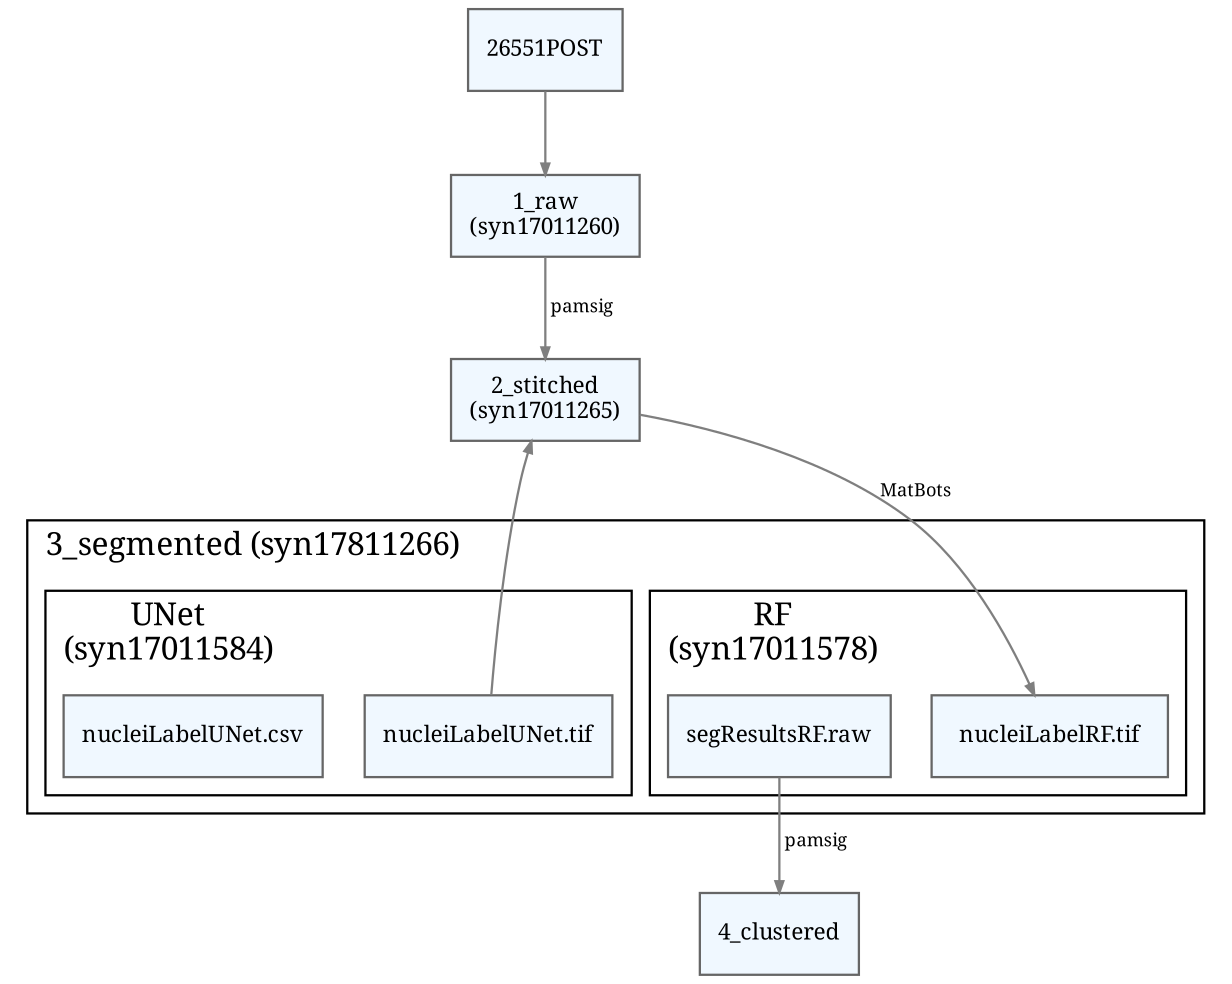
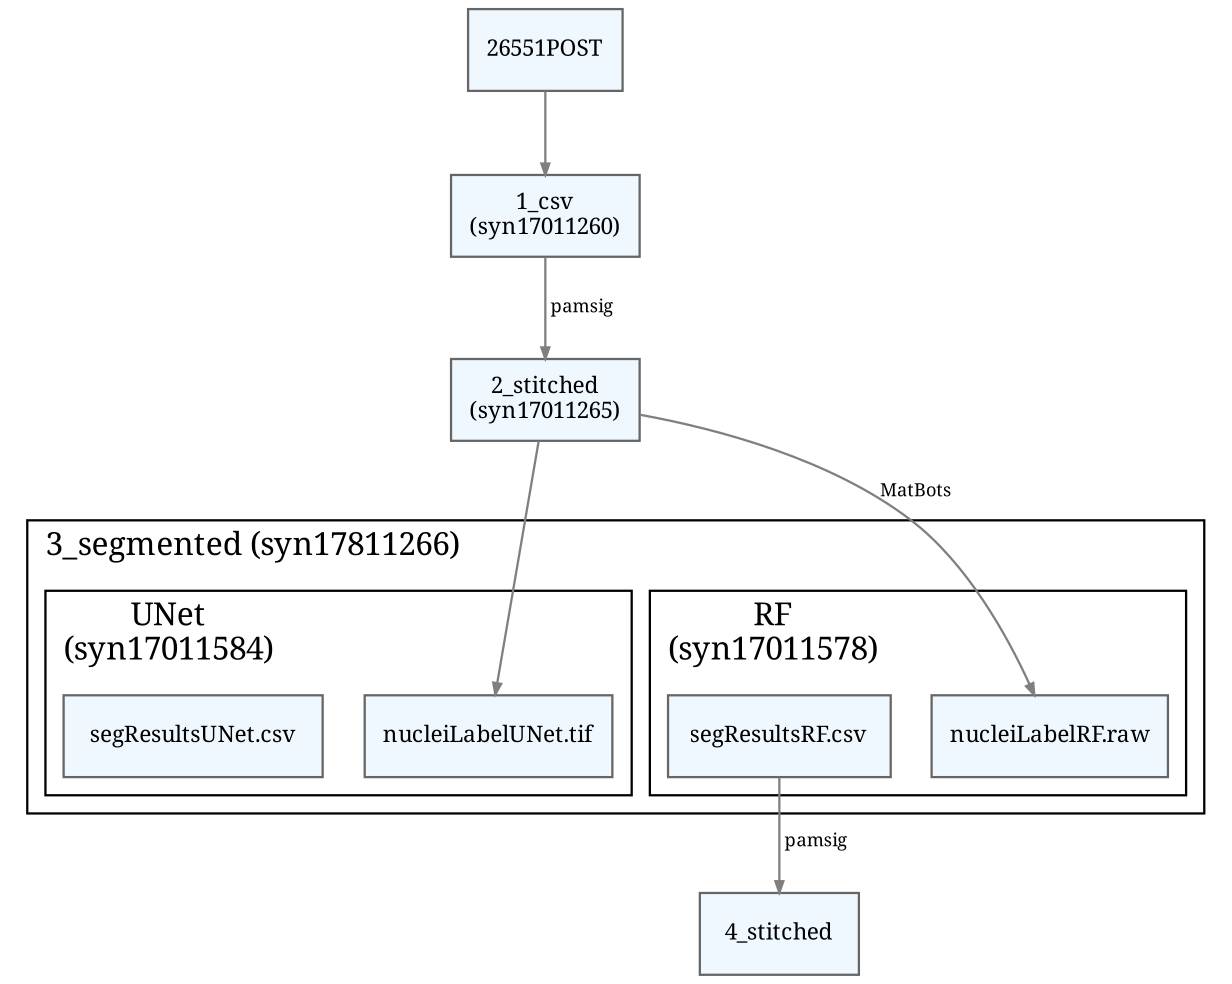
(545, 216) -> (545, 216)
(504, 573) -> (518, 562)
(193, 736) -> (193, 736)
(779, 736) -> (779, 736)
(1050, 736) -> (1050, 736)
(779, 934) -> (779, 934)
